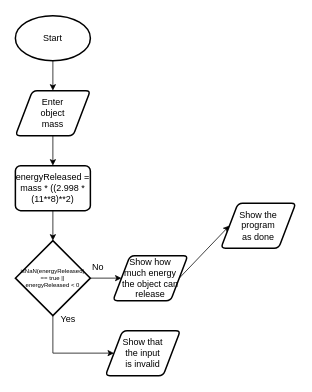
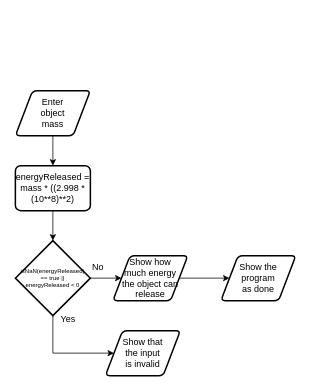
(53, 38) -> none
(53, 84) -> none
(53, 188) -> (53, 188)
(258, 225) -> (258, 278)
